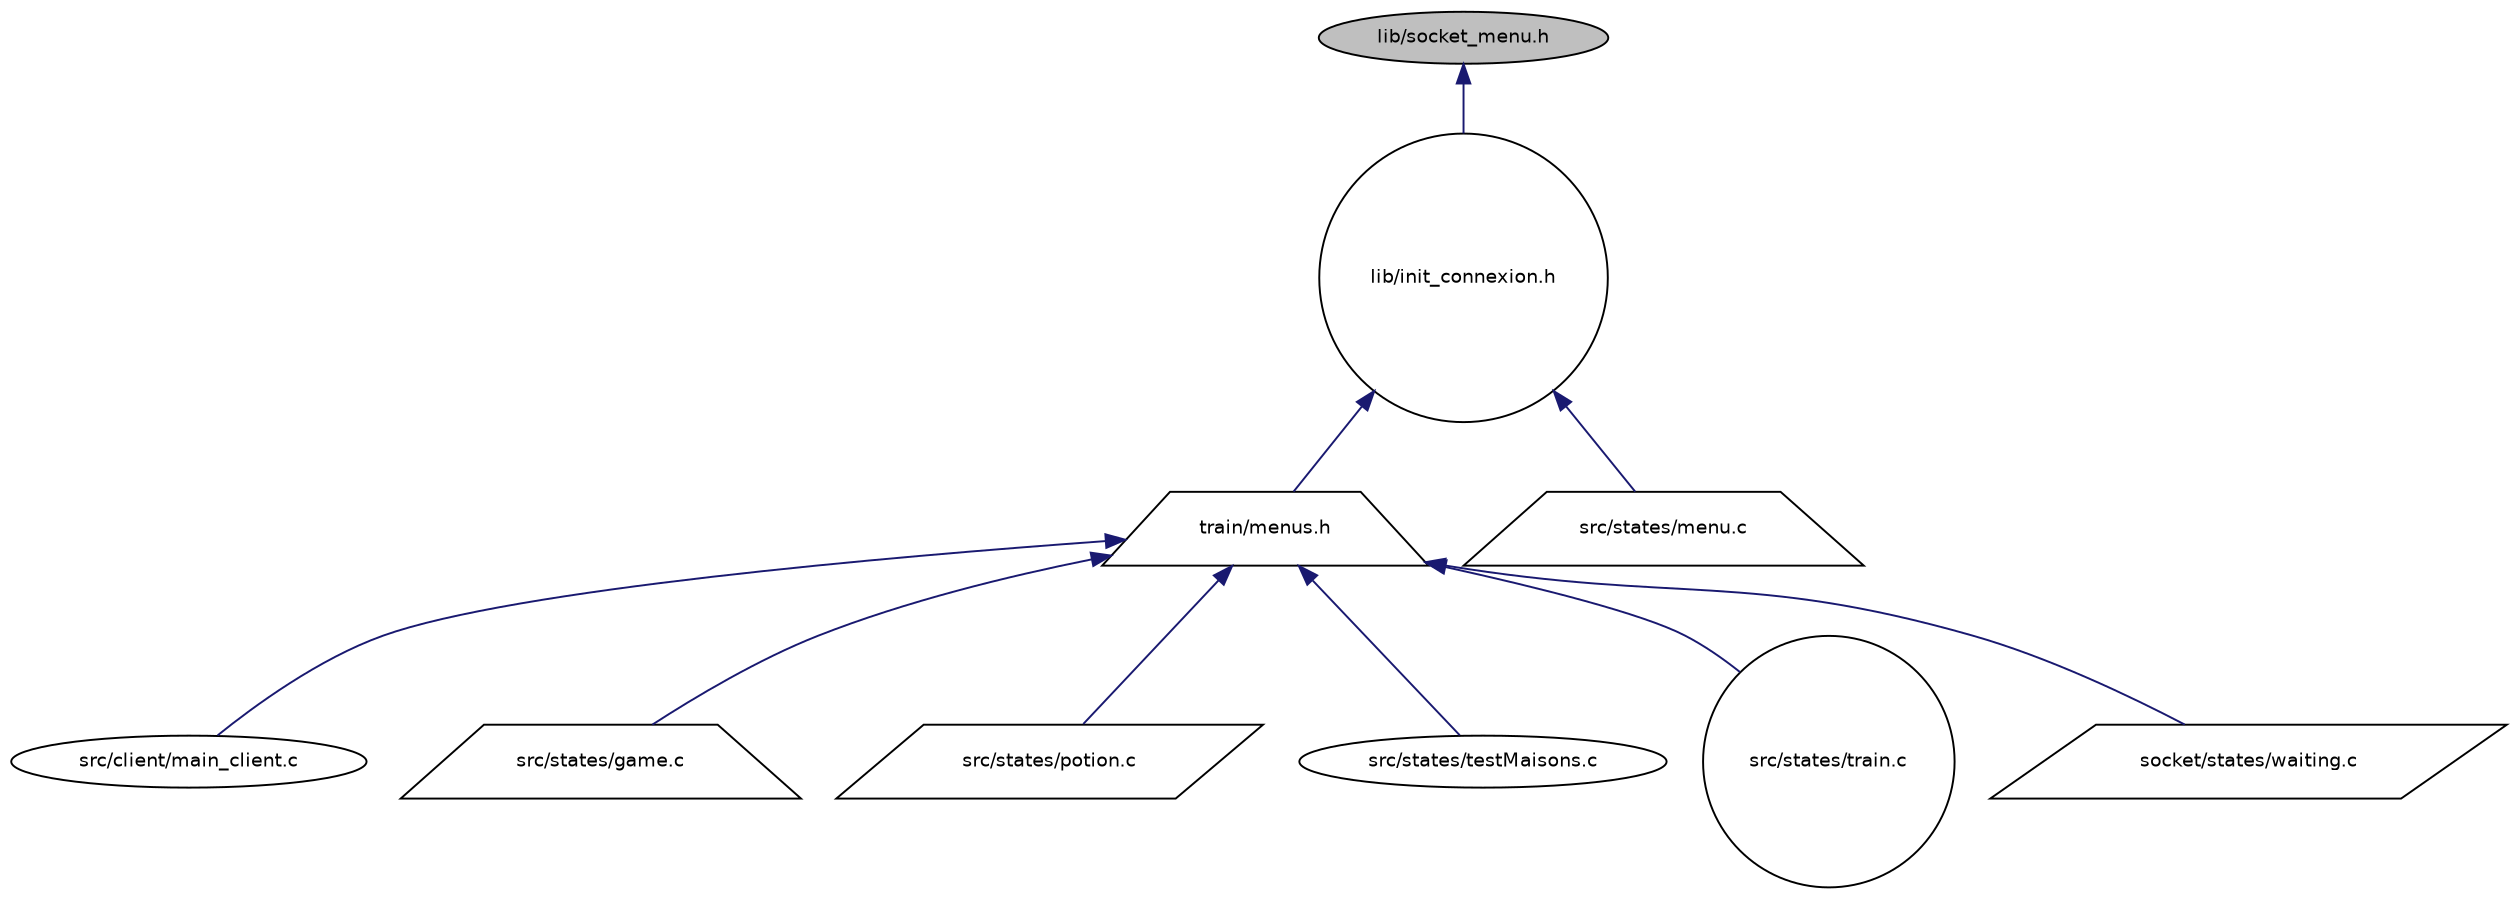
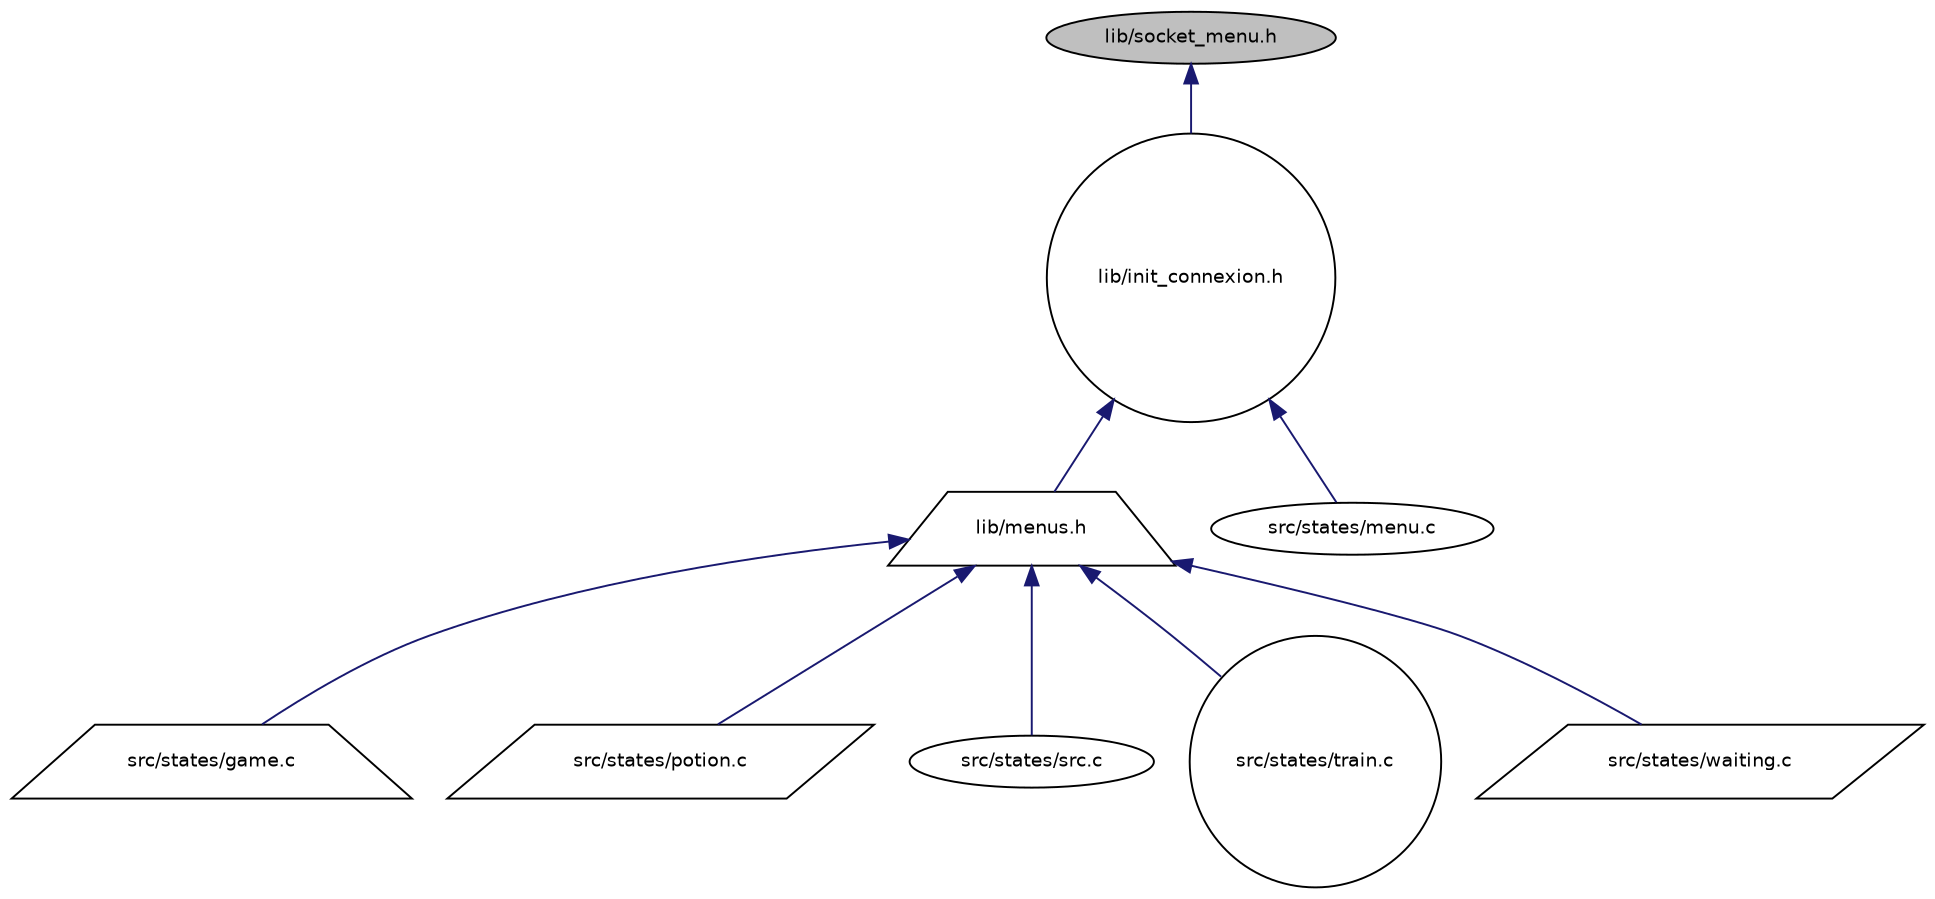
(1265, 529) -> (1032, 529)
(1664, 529) -> (1352, 529)
(189, 762) -> none
(1483, 762) -> (1032, 762)
(2249, 762) -> (1700, 762)
